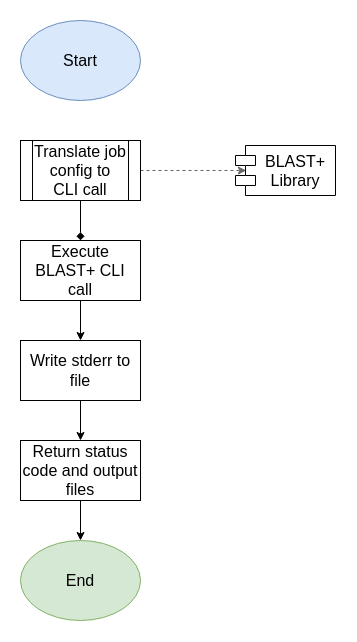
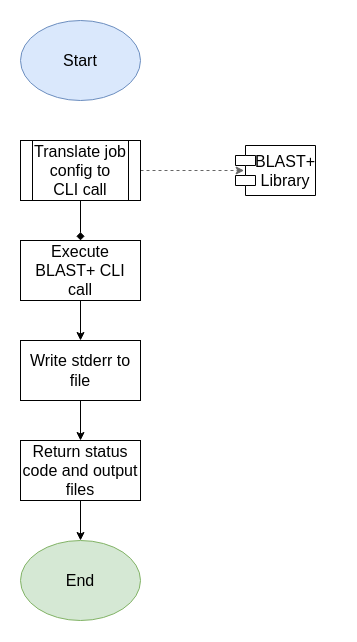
(286, 171) -> (276, 171)
